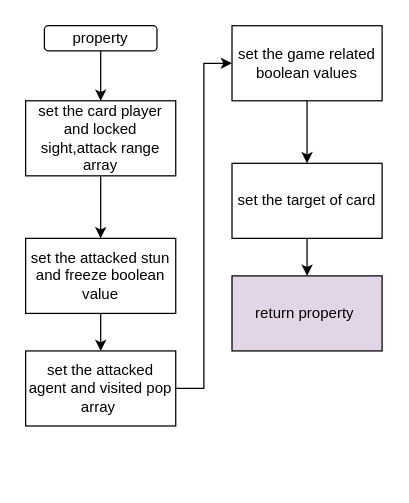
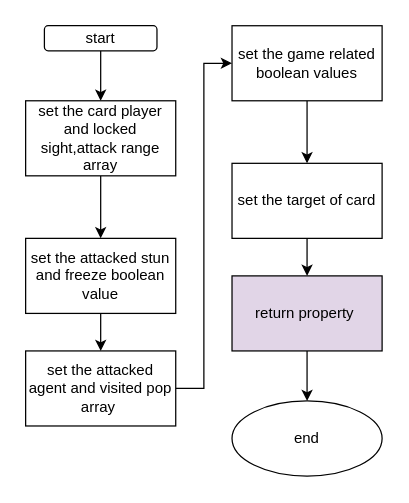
(101, 38) -> (101, 38)
none -> (307, 372)
none -> (307, 438)
